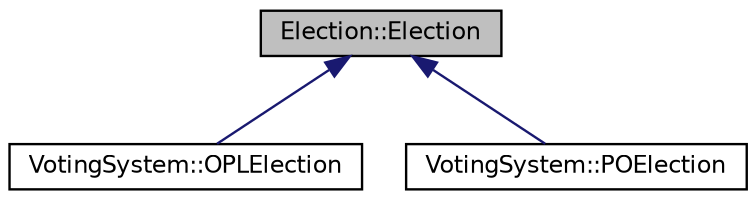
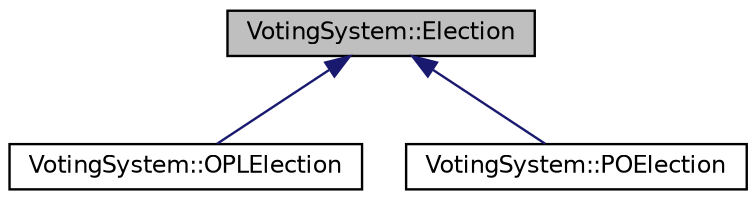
(381, 33) -> (381, 33)
